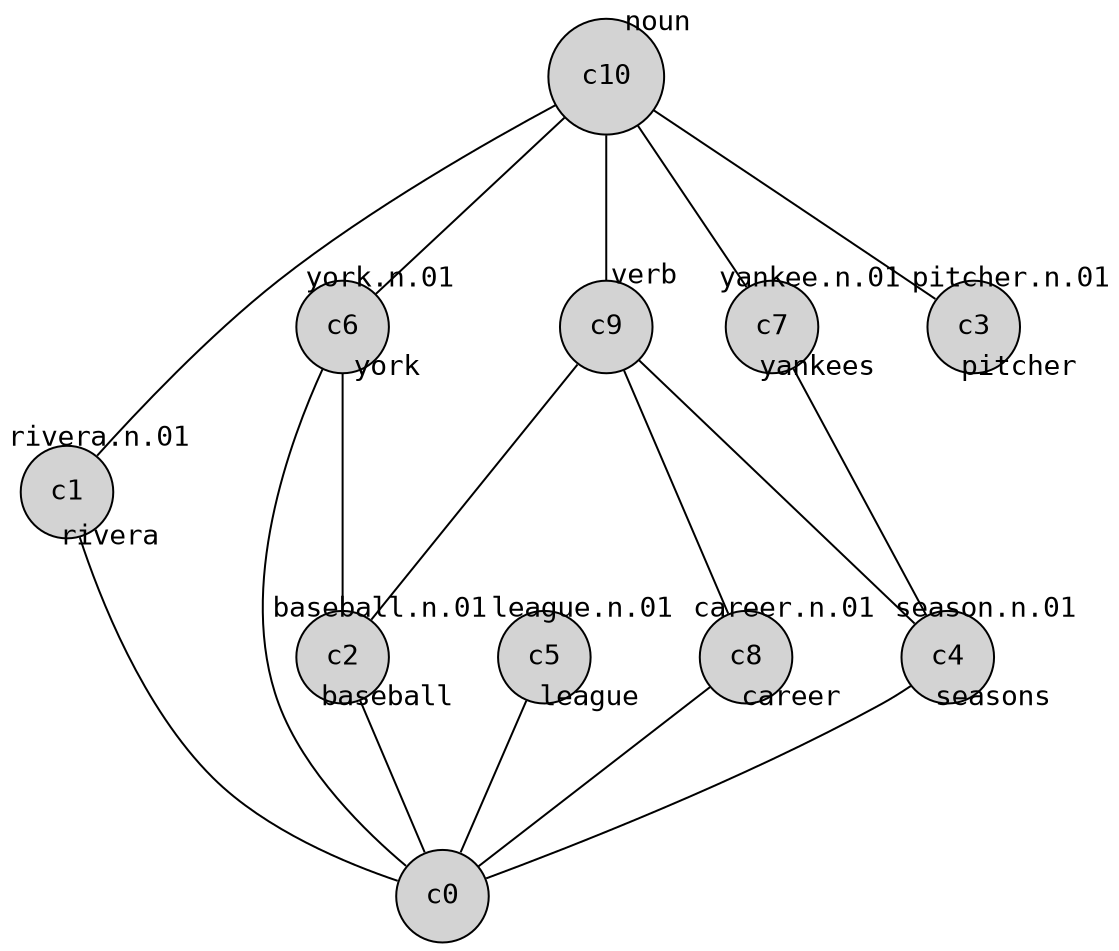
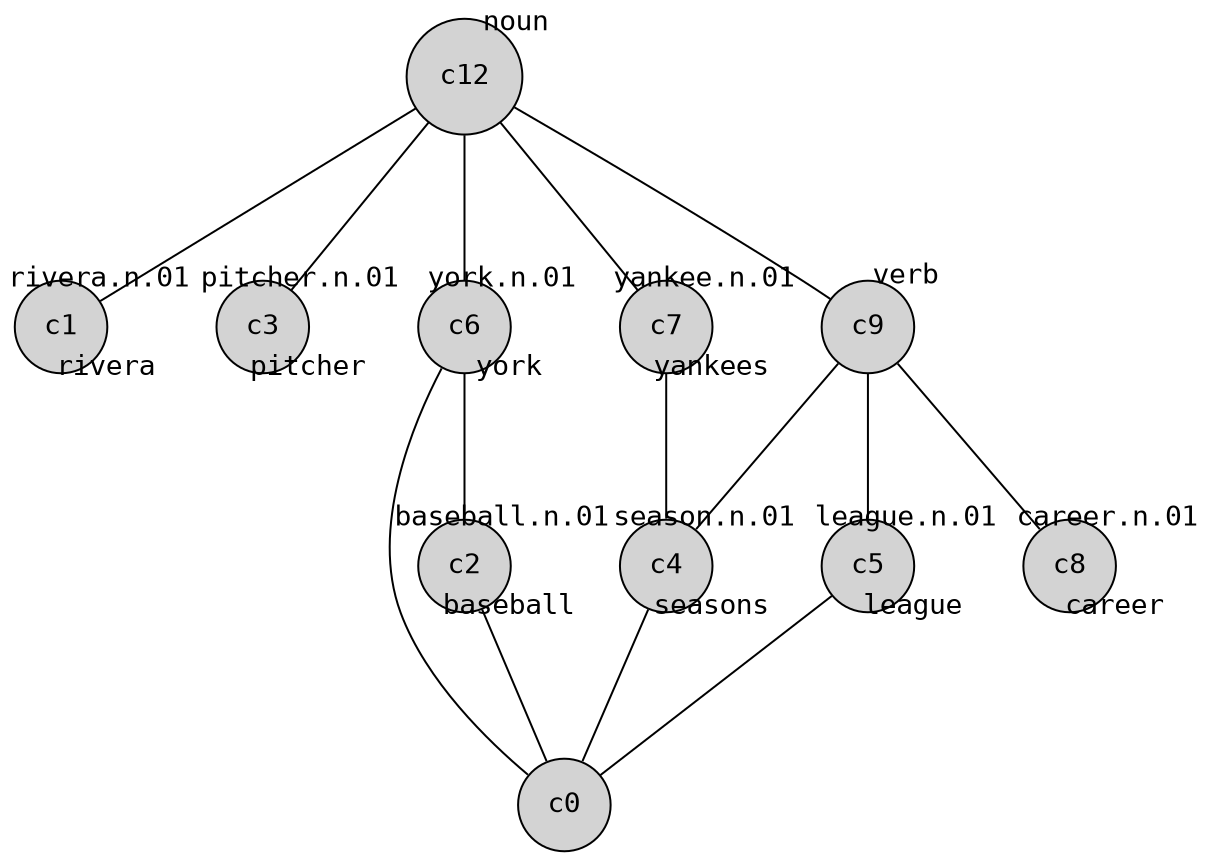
(606, 77) -> (464, 77)
(474, 492) -> (868, 446)
(191, 754) -> none
(594, 777) -> none
